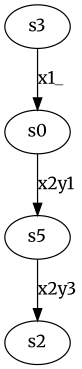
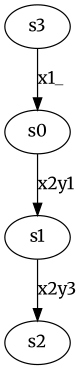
(38, 237) -> (38, 237)
